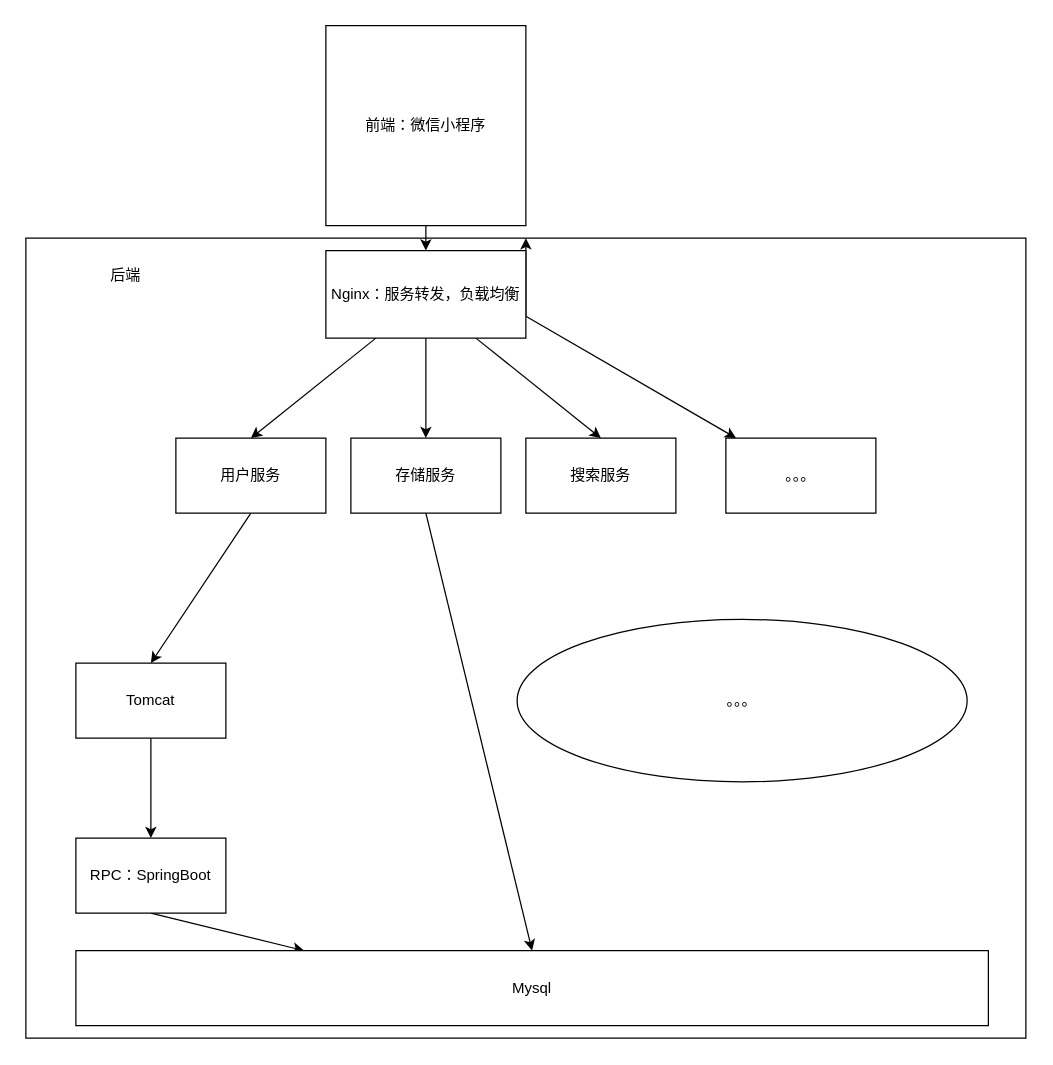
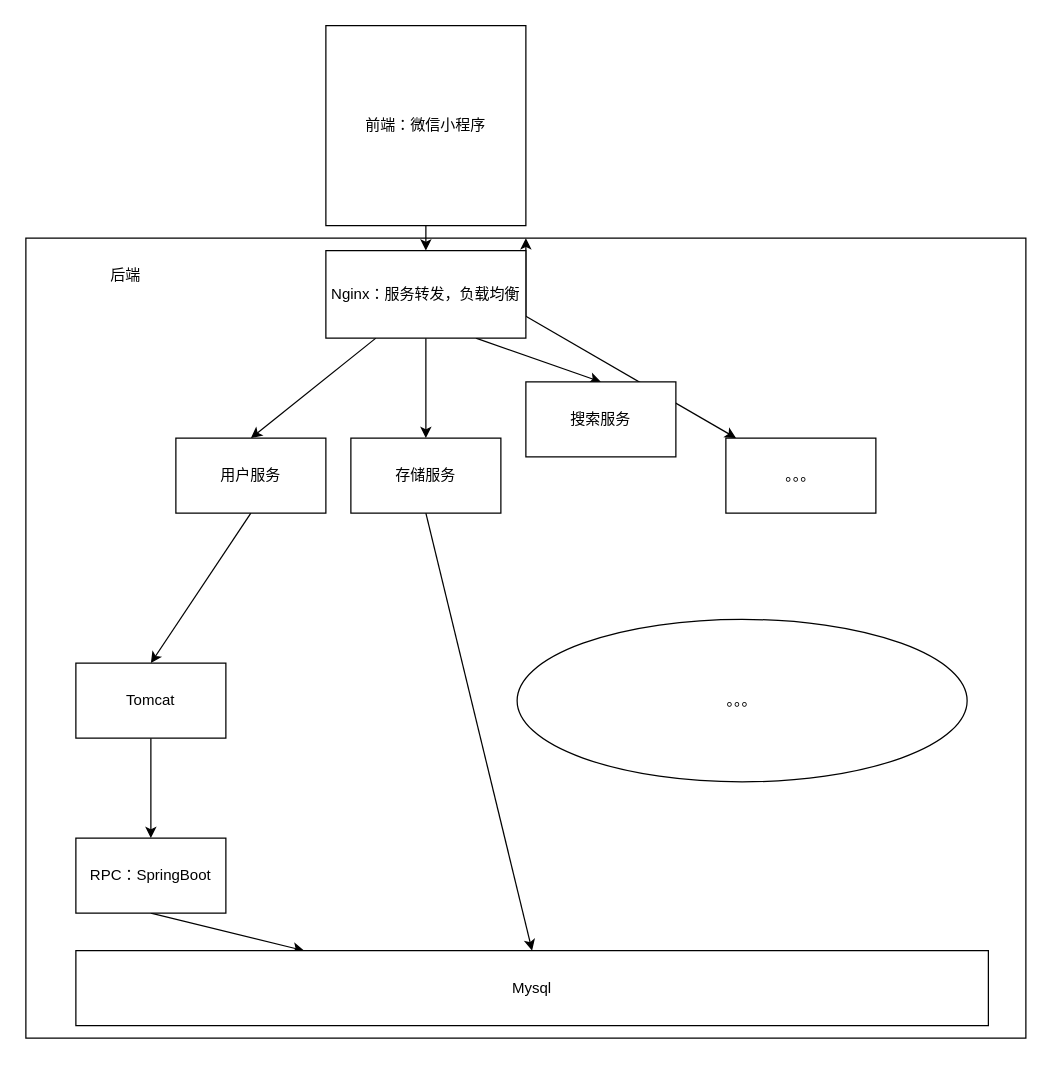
(601, 476) -> (601, 419)
